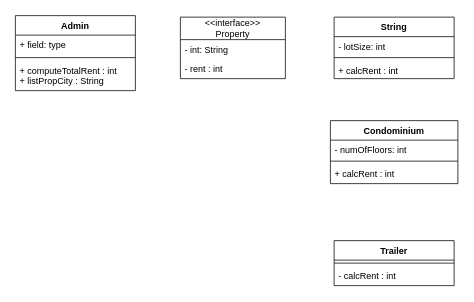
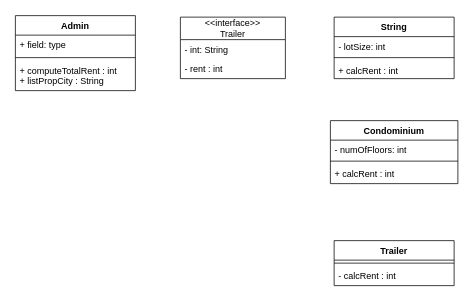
(233, 28) -> (233, 28)
